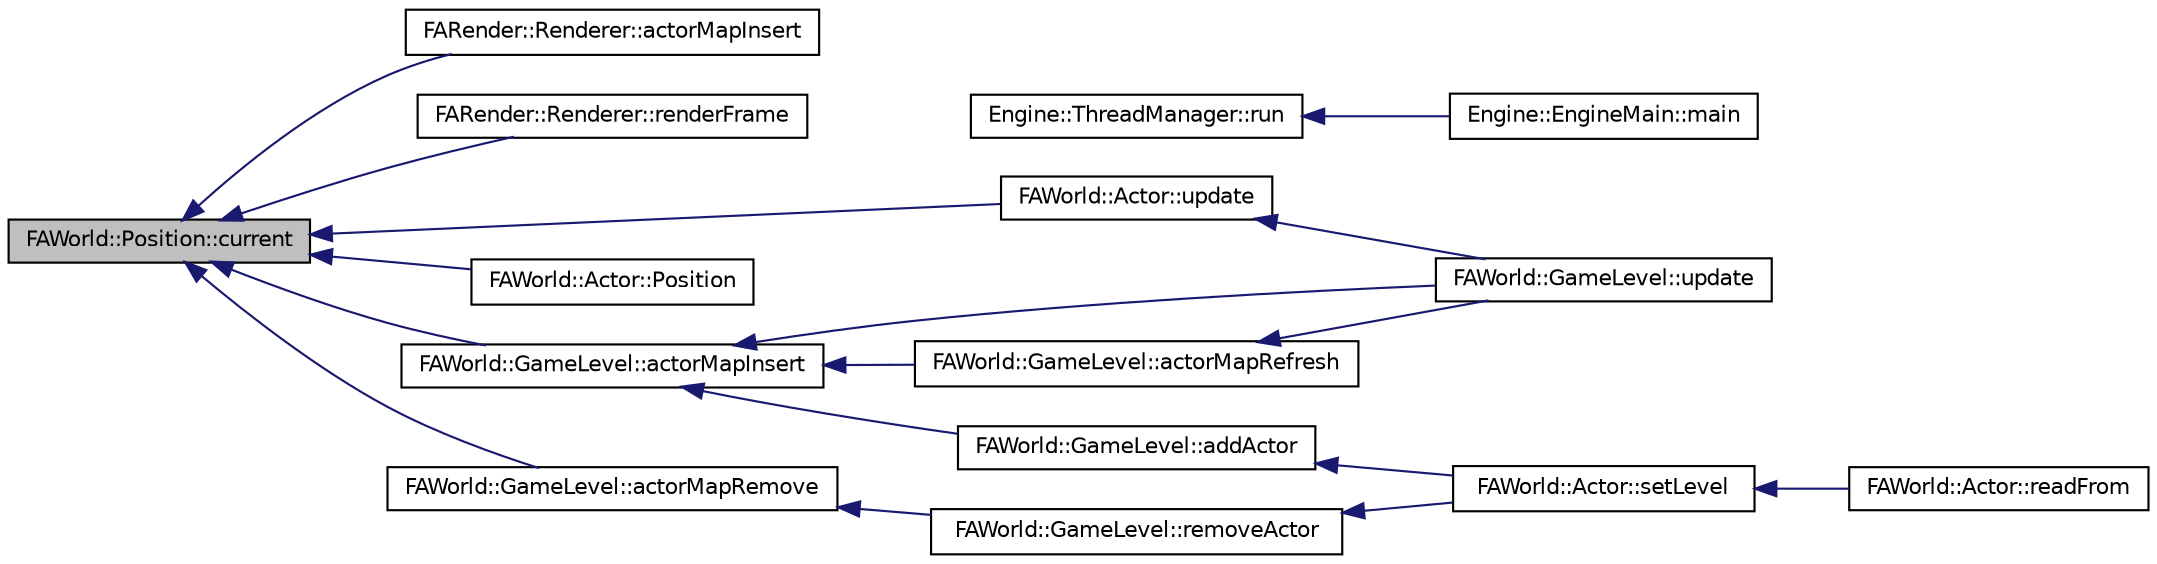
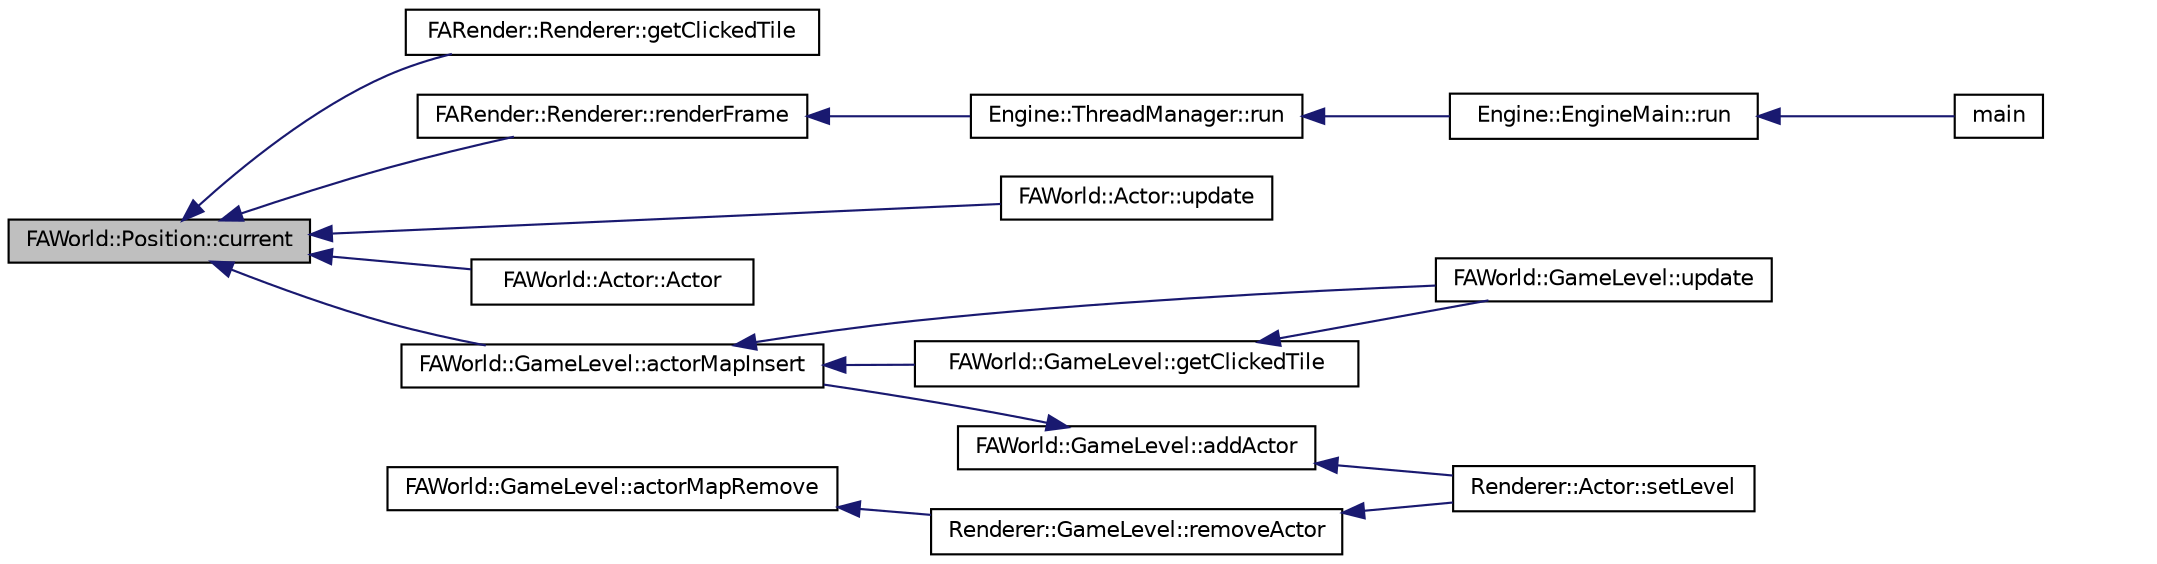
(612, 32) -> (612, 32)
none -> (900, 116)
(1604, 116) -> (1604, 116)
none -> (1999, 116)
(1381, 241) -> none
(612, 282) -> (612, 282)
(1137, 364) -> (1137, 364)
(360, 391) -> none
(830, 414) -> (936, 402)
(1604, 489) -> (1604, 489)
(1999, 489) -> none
(1137, 532) -> (1137, 532)
